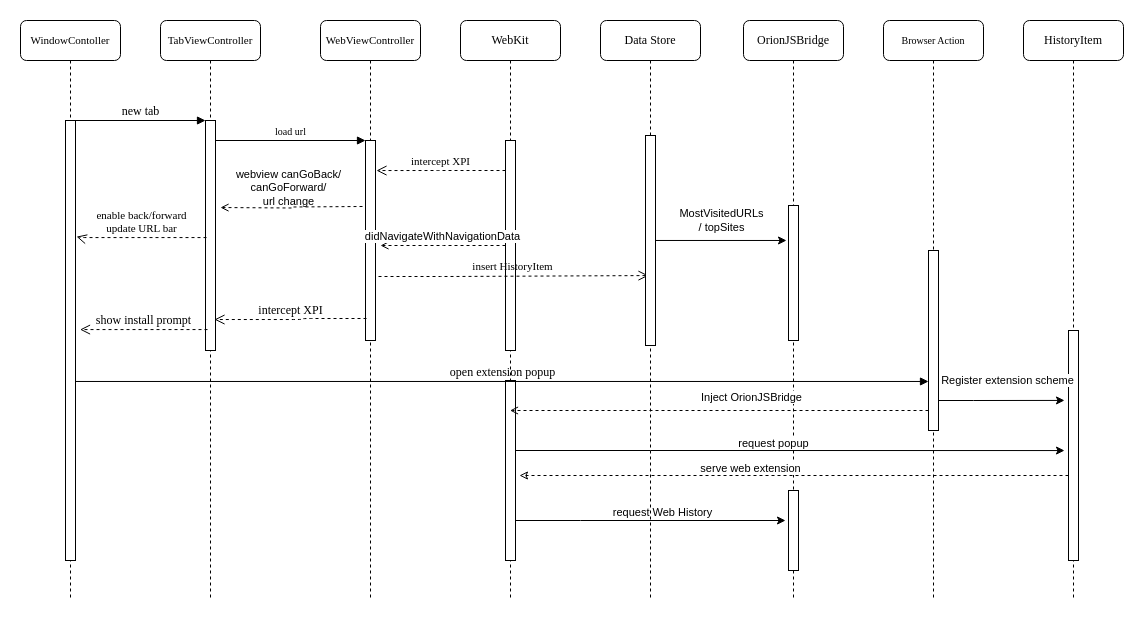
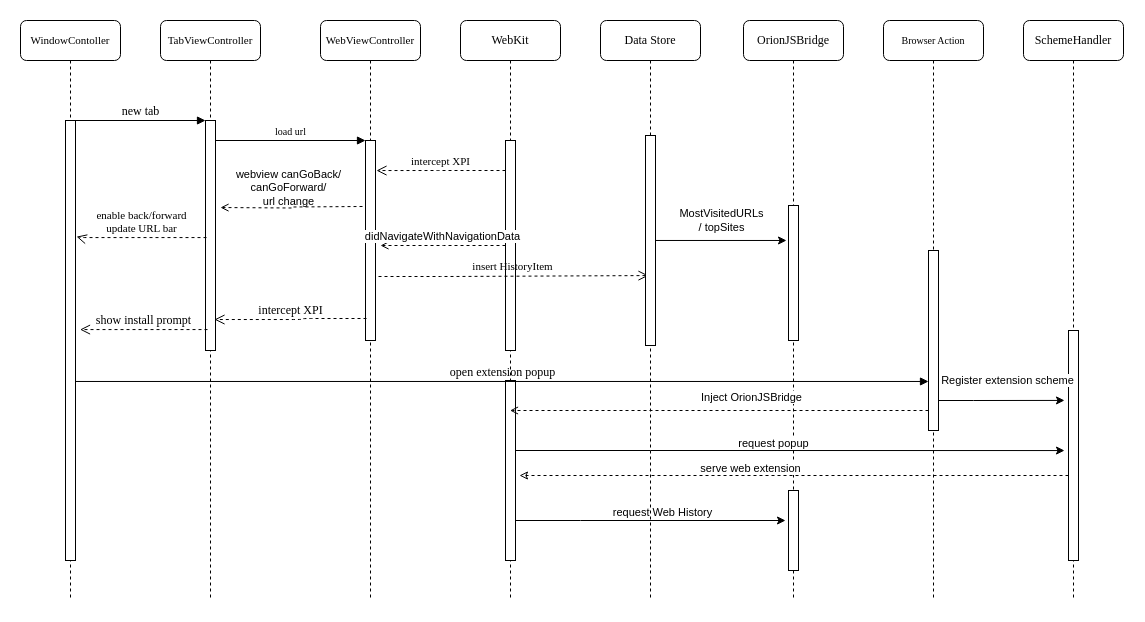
(1074, 41) -> (1074, 41)
